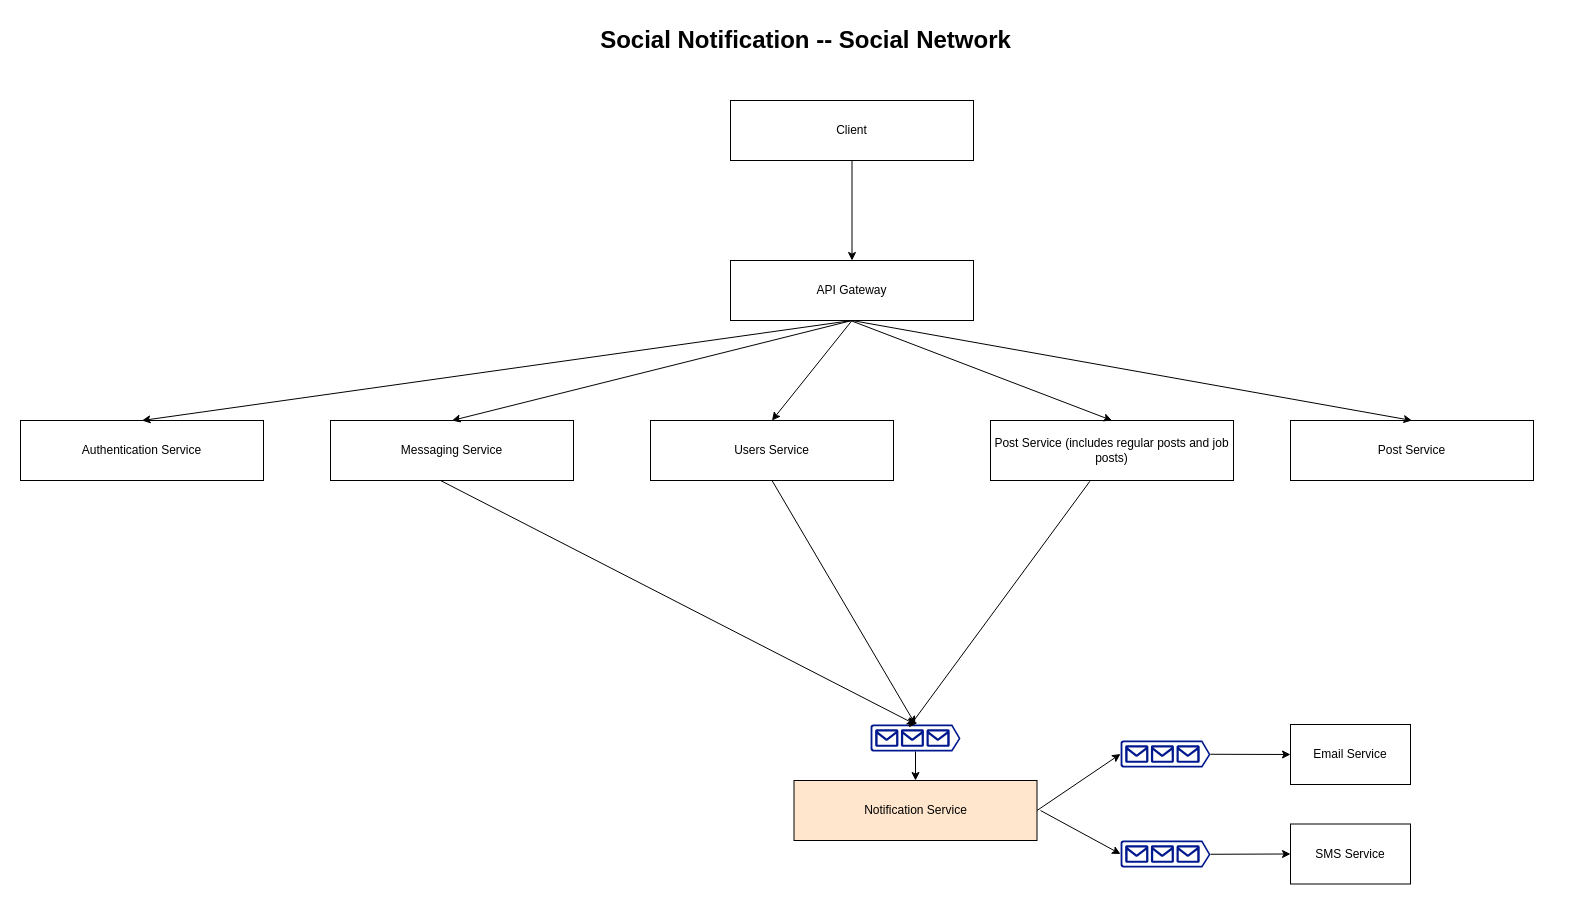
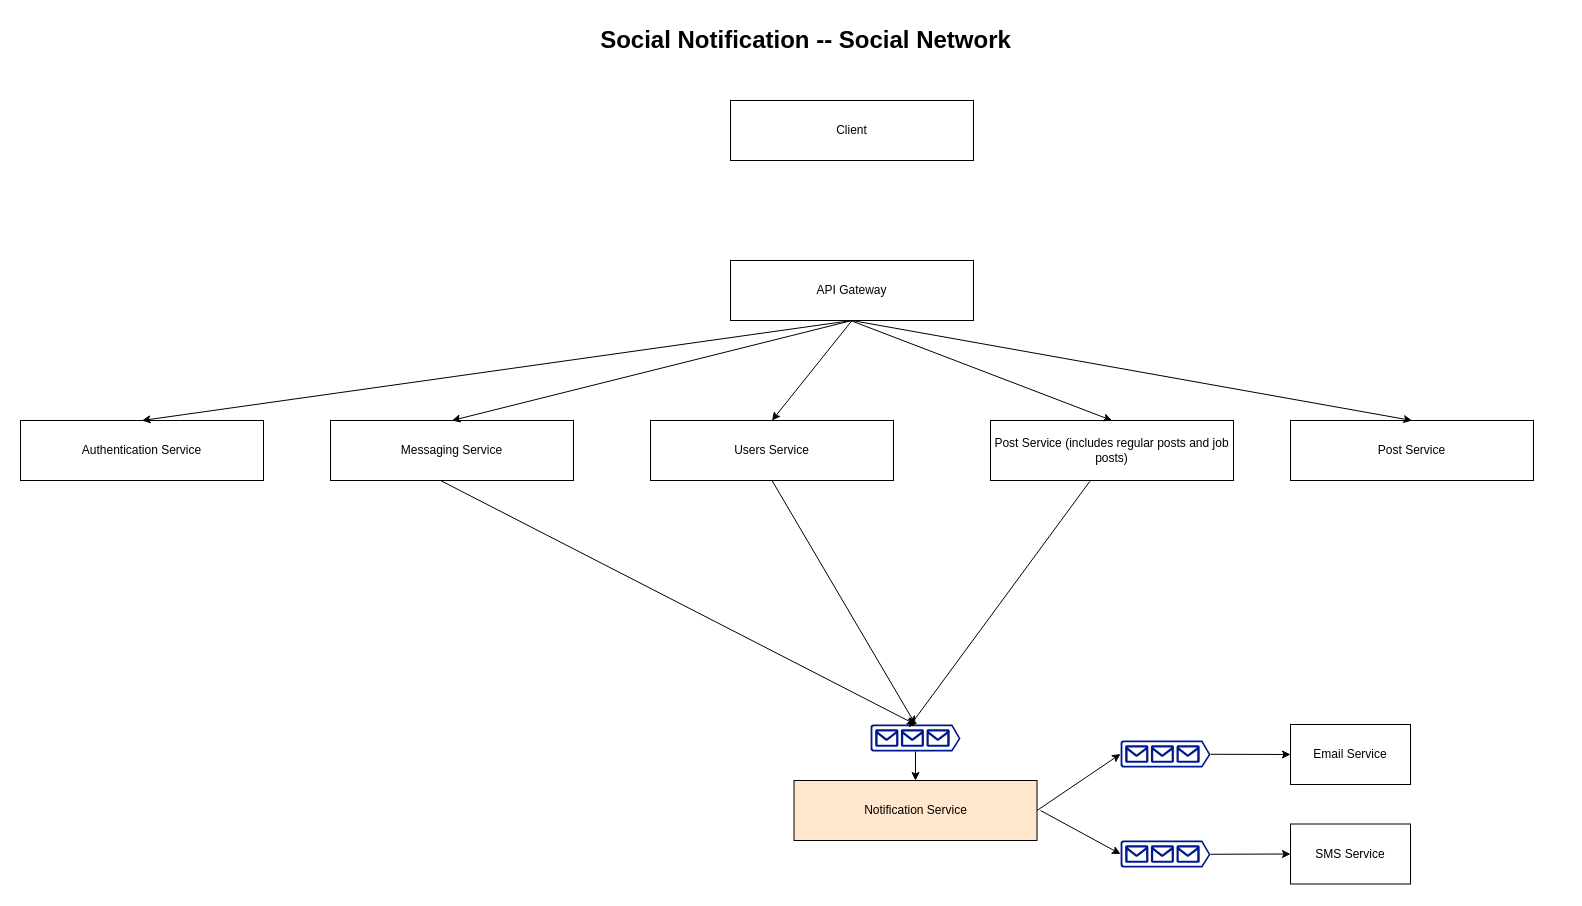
(852, 207) -> none
